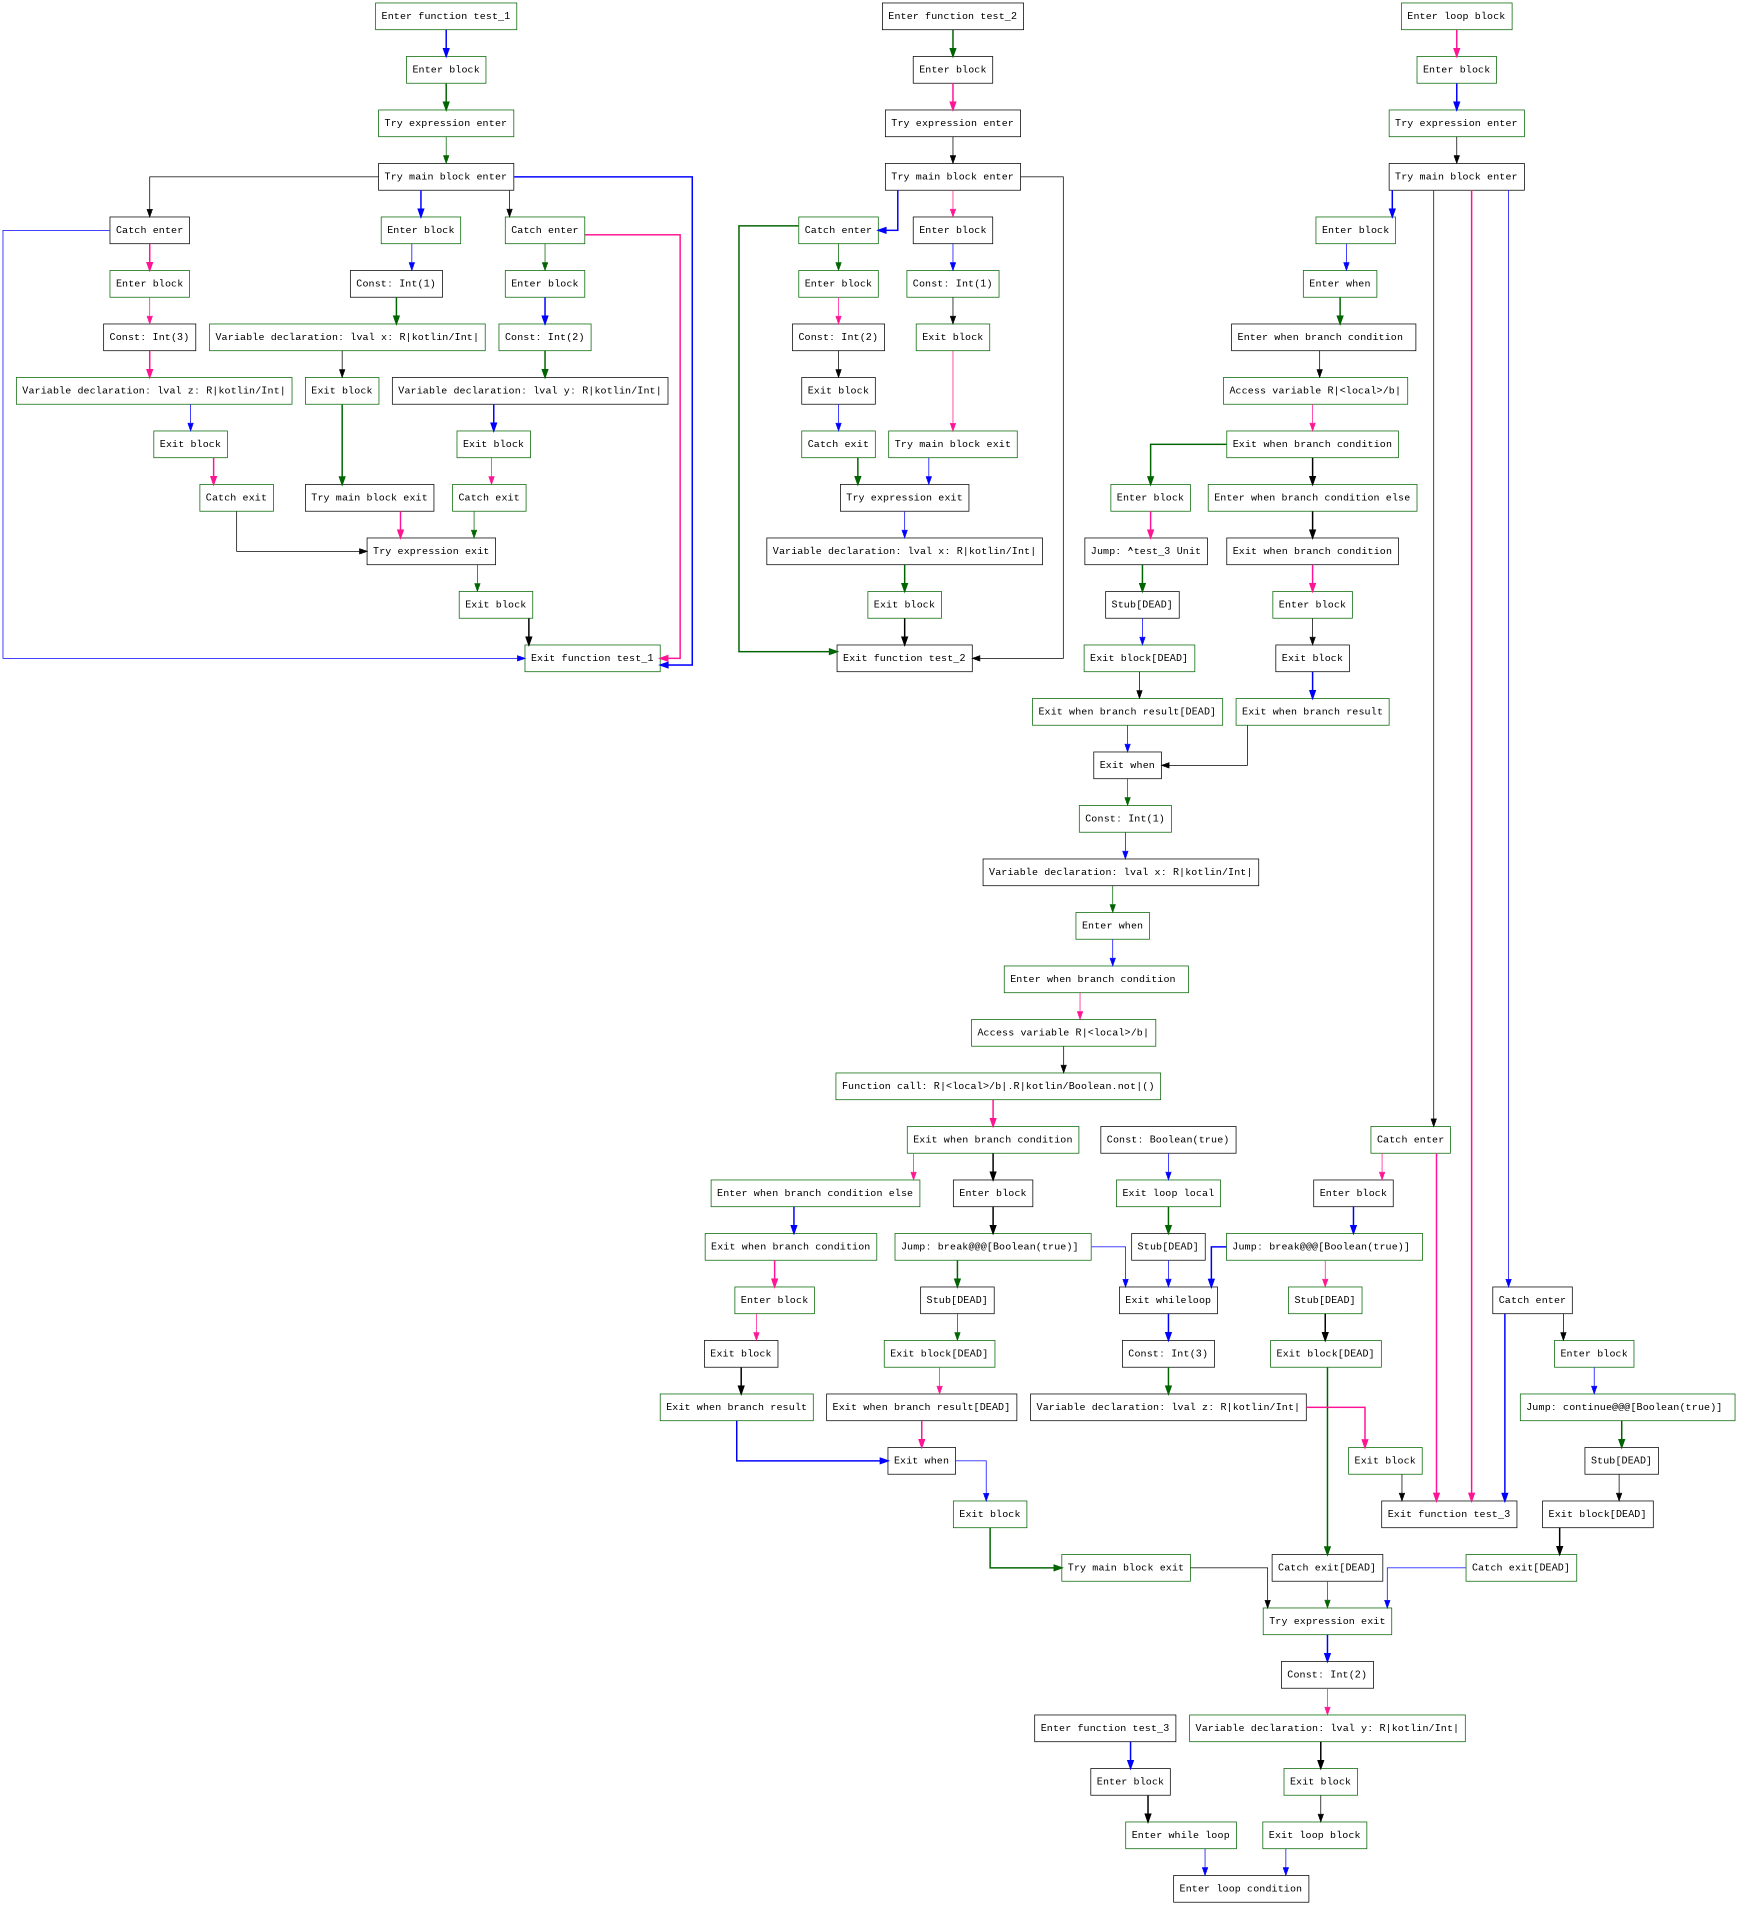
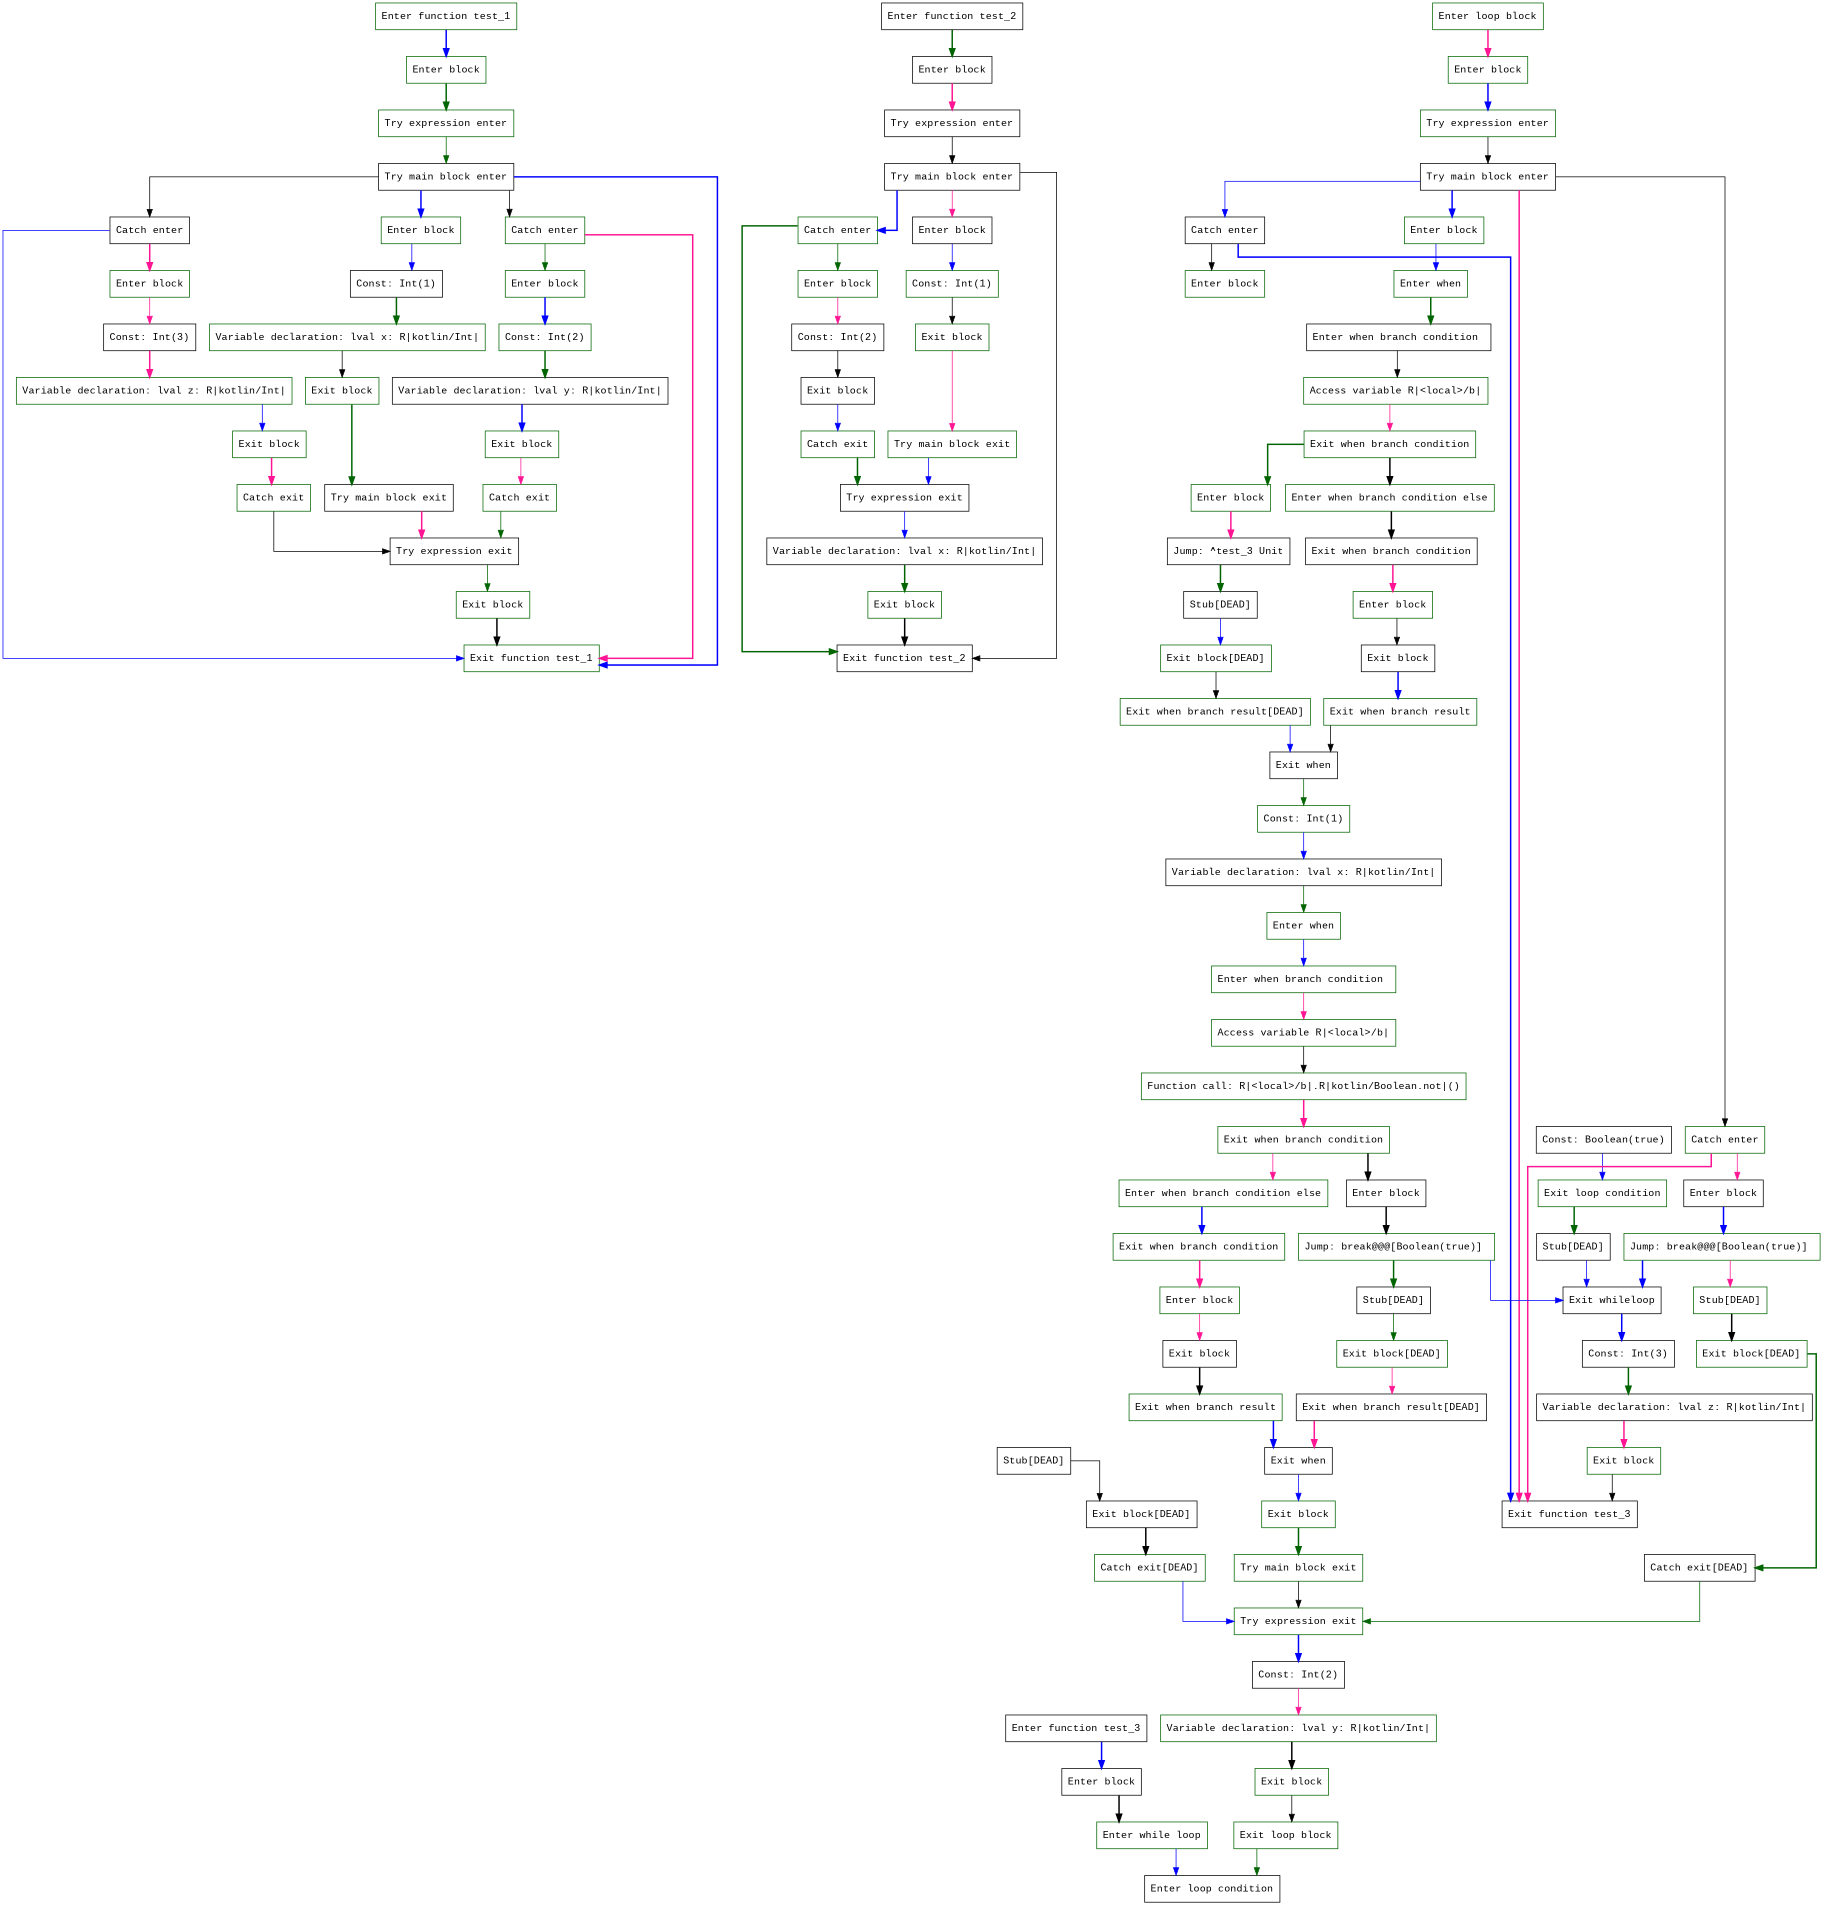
(1168, 1193) -> (1602, 1193)
(1628, 1407) -> none
(1286, 1858) -> (1257, 1858)
